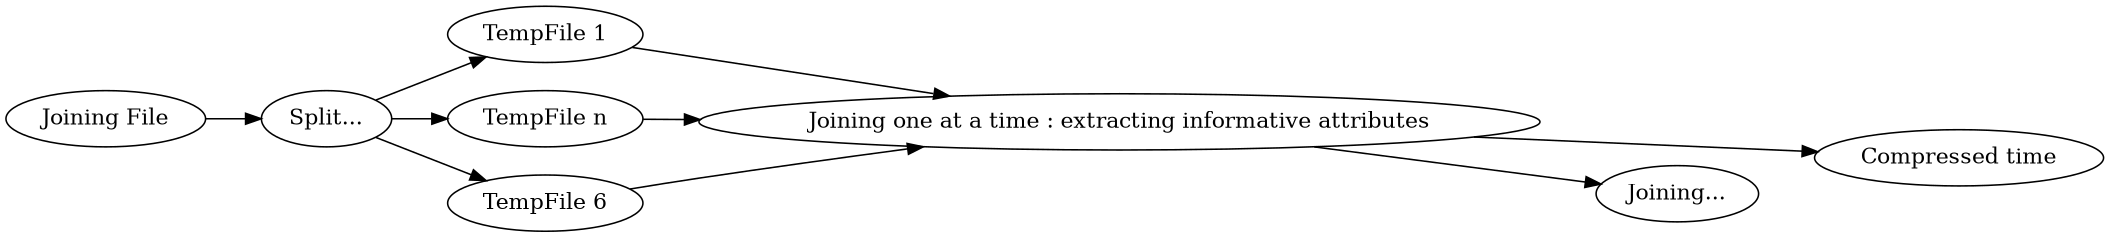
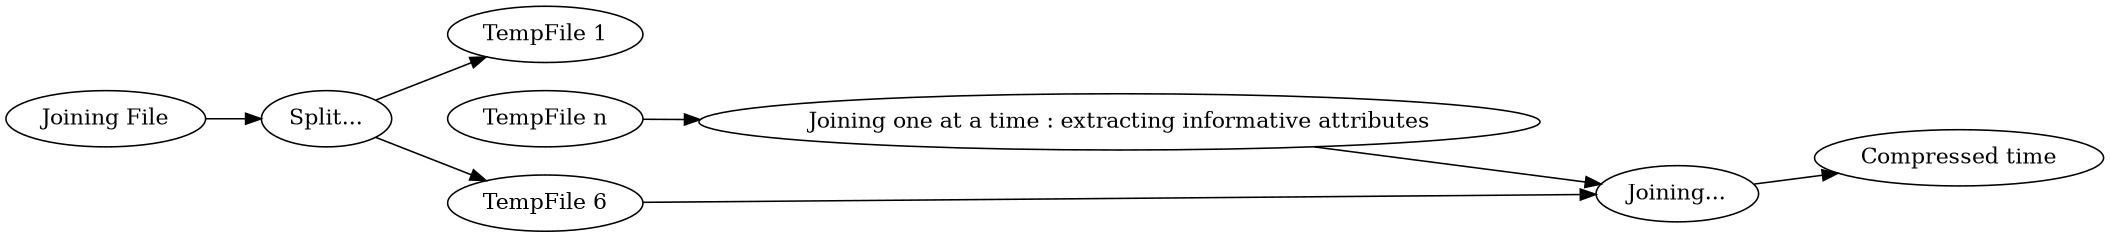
(783, 71) -> none
(412, 119) -> none
(1638, 144) -> (1788, 180)
(769, 168) -> (1111, 198)
